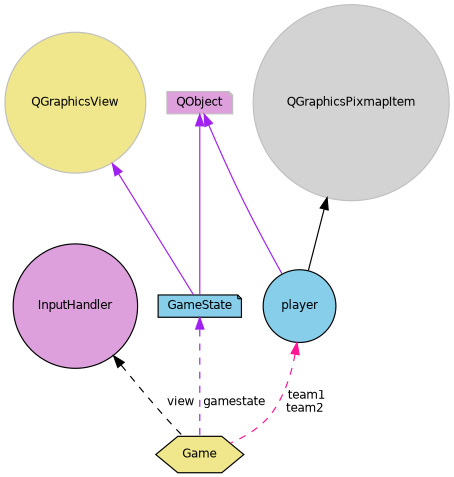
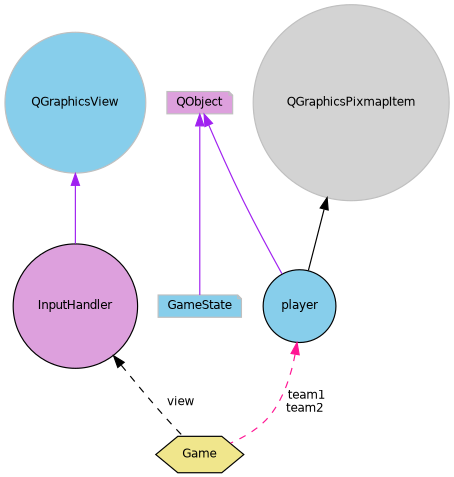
(75, 103) -> (75, 103)
(156, 234) -> (75, 215)
(200, 306) -> (200, 306)
(200, 383) -> none
